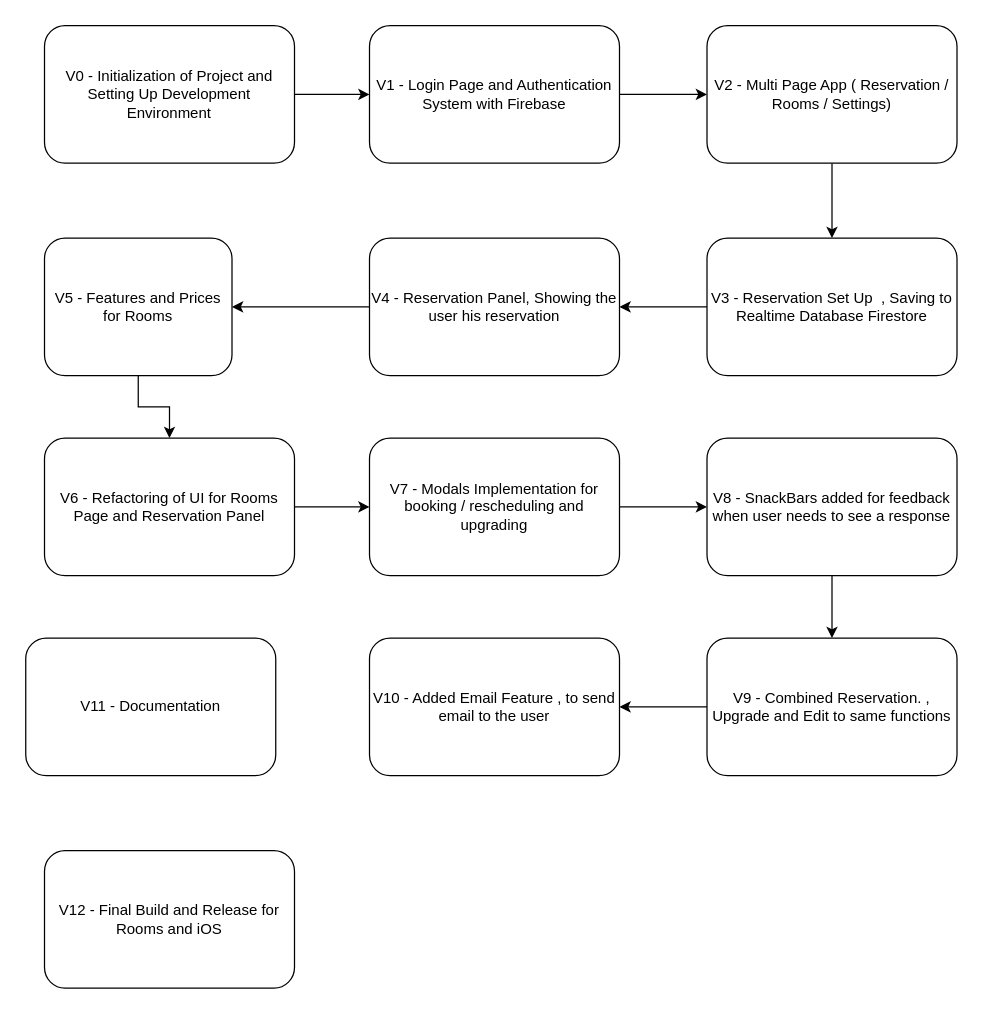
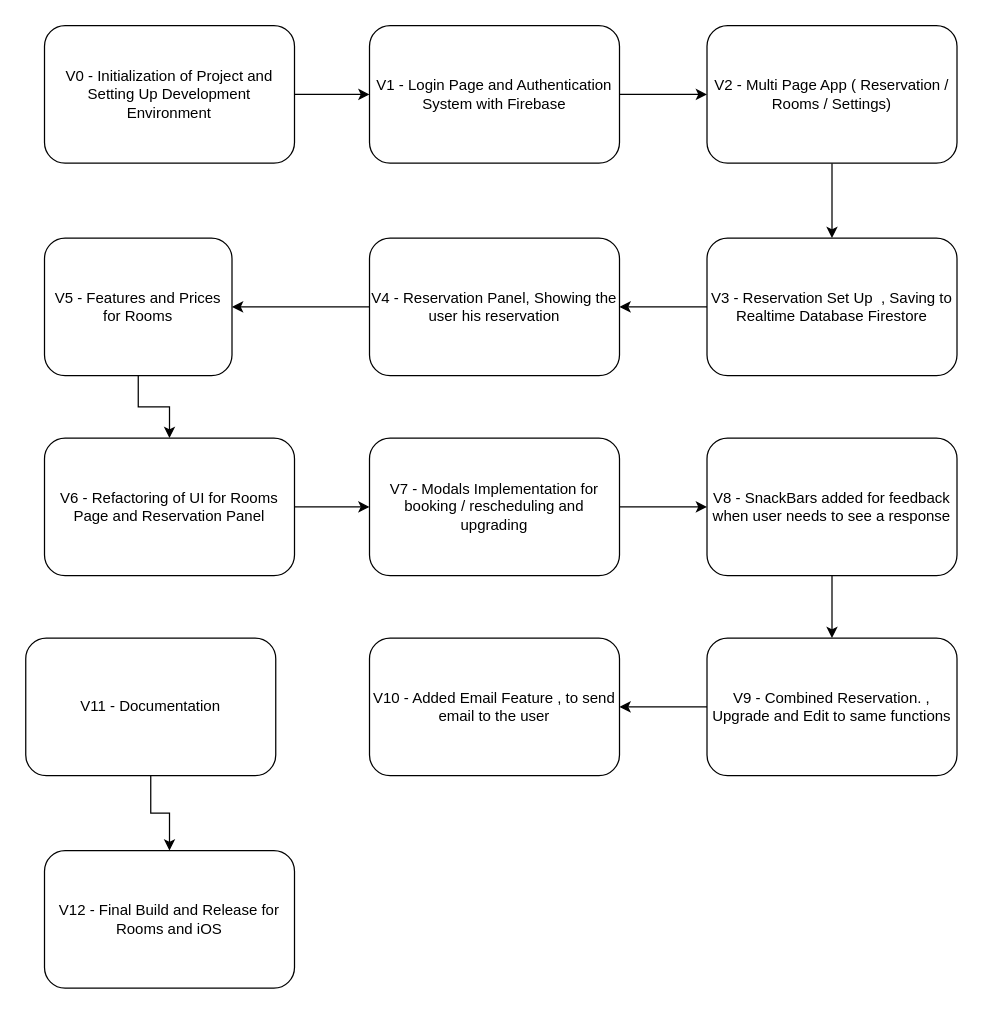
none -> (156, 813)
